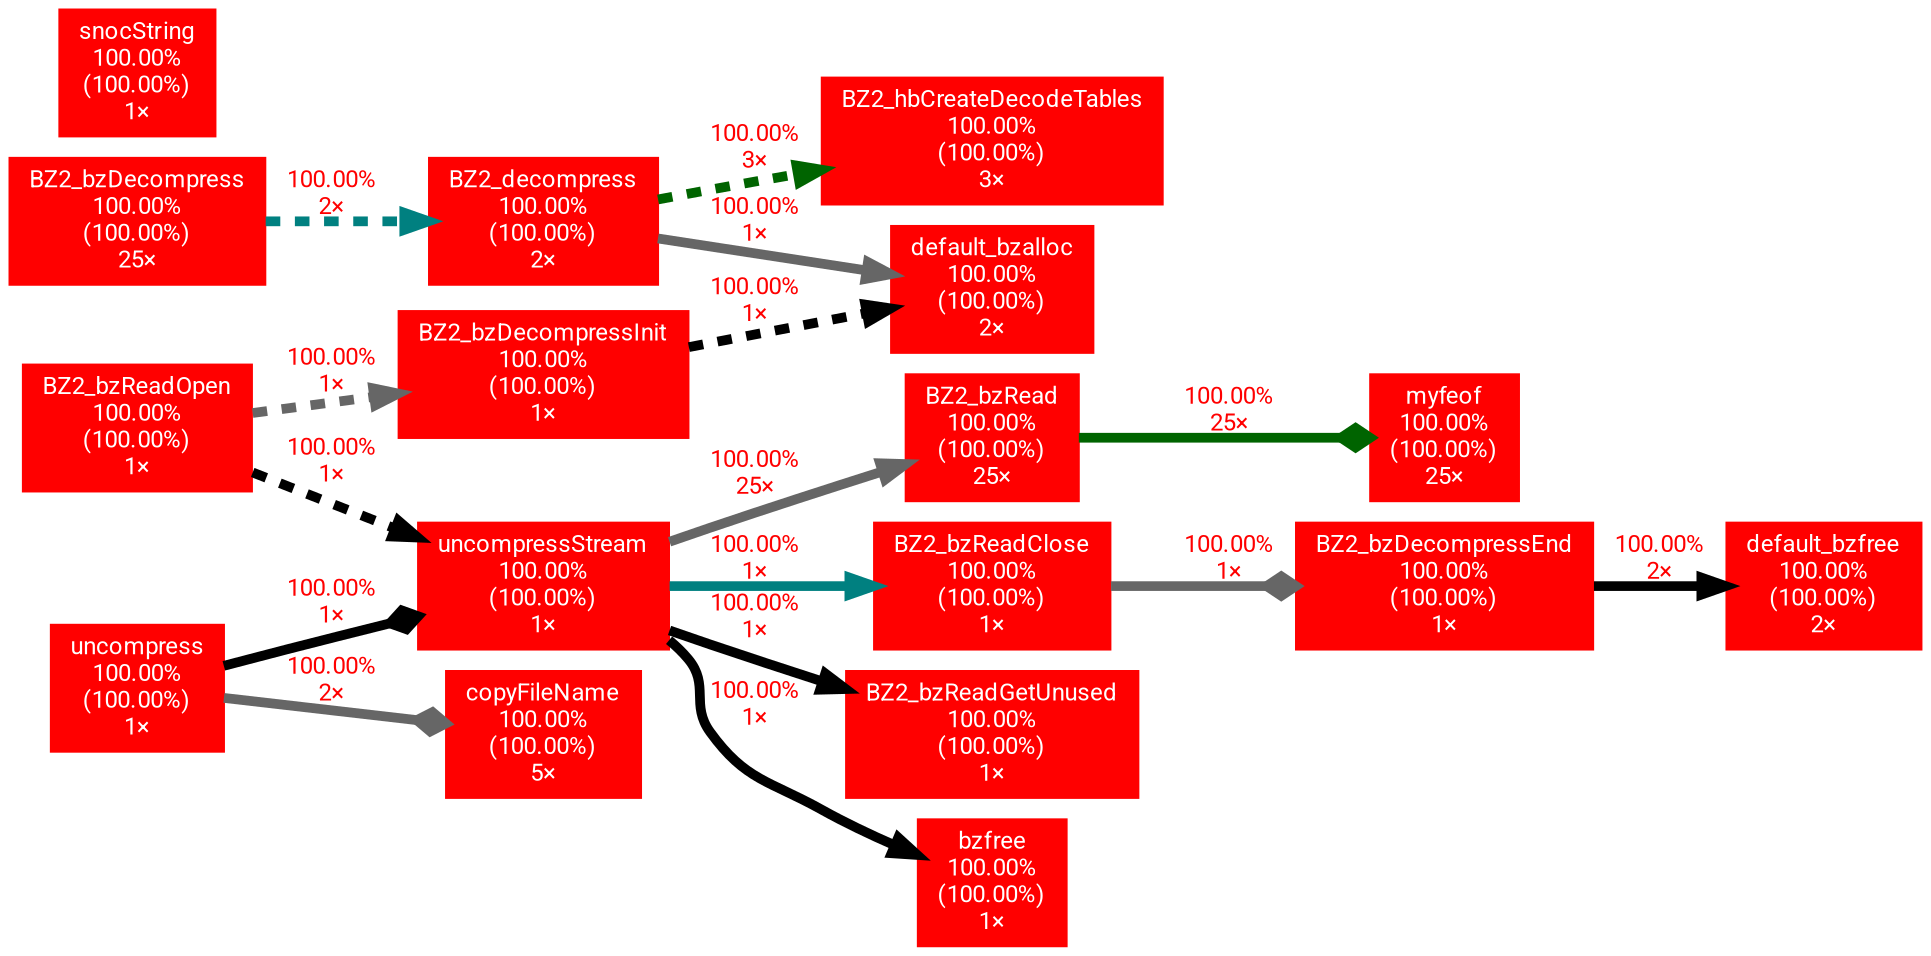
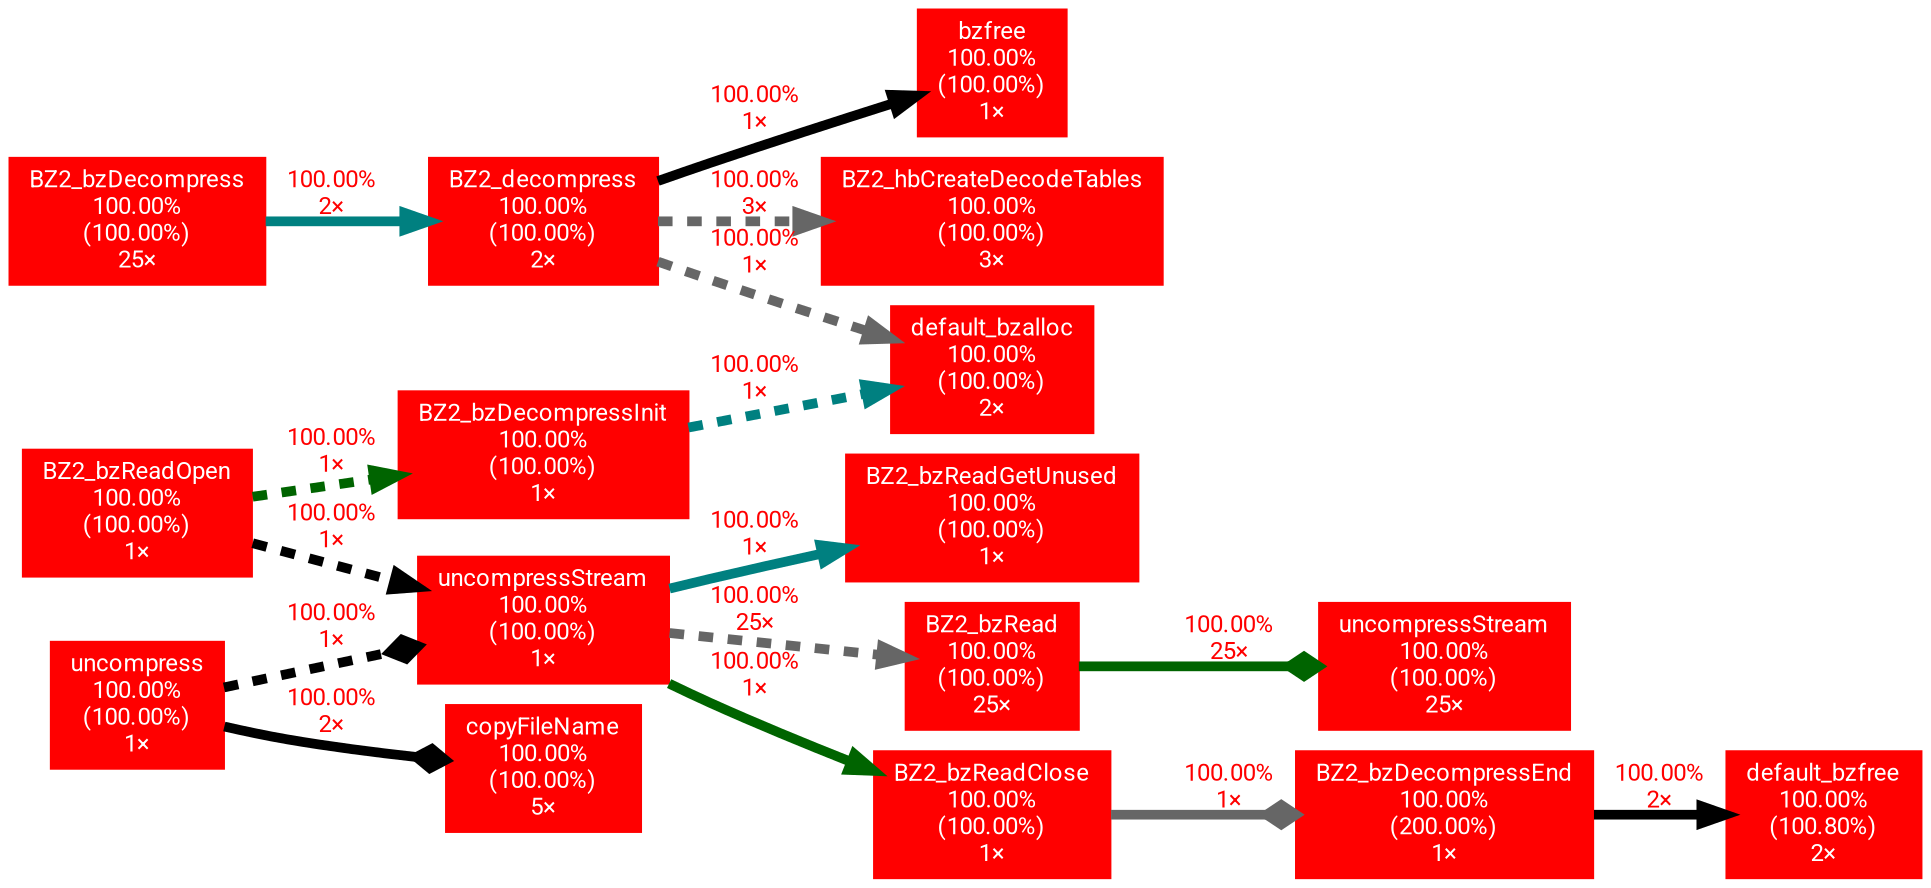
(137, 73) -> none
(728, 186) -> (727, 221)
(335, 221) -> (335, 221)
(762, 254) -> (763, 297)
(778, 330) -> (777, 411)
(313, 405) -> (313, 488)
(1445, 438) -> (1445, 666)
(776, 506) -> (775, 644)
(759, 586) -> (759, 724)
(1445, 586) -> (1445, 815)
(1824, 586) -> (1824, 815)
(306, 644) -> (307, 670)
(746, 656) -> (746, 571)
(320, 709) -> (320, 745)
(750, 772) -> (775, 141)
